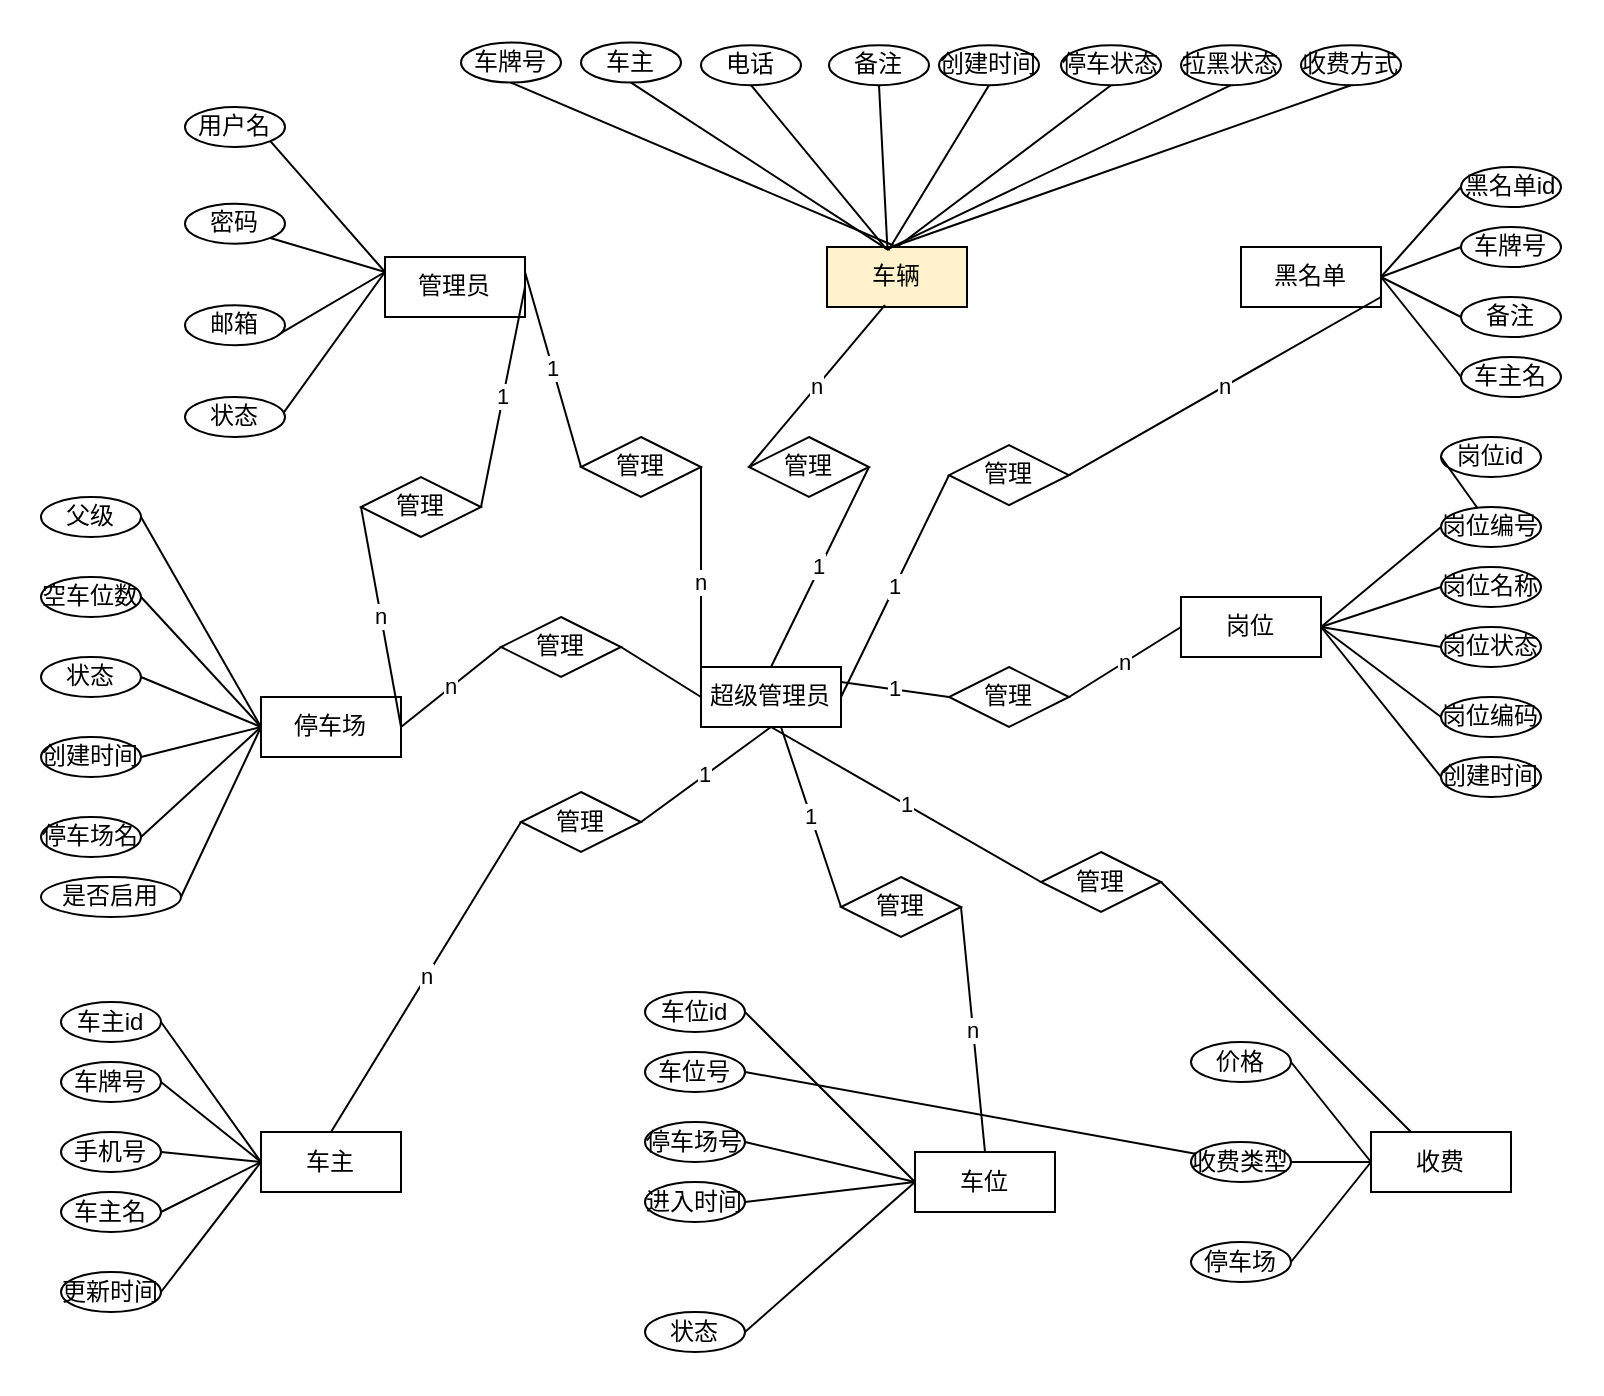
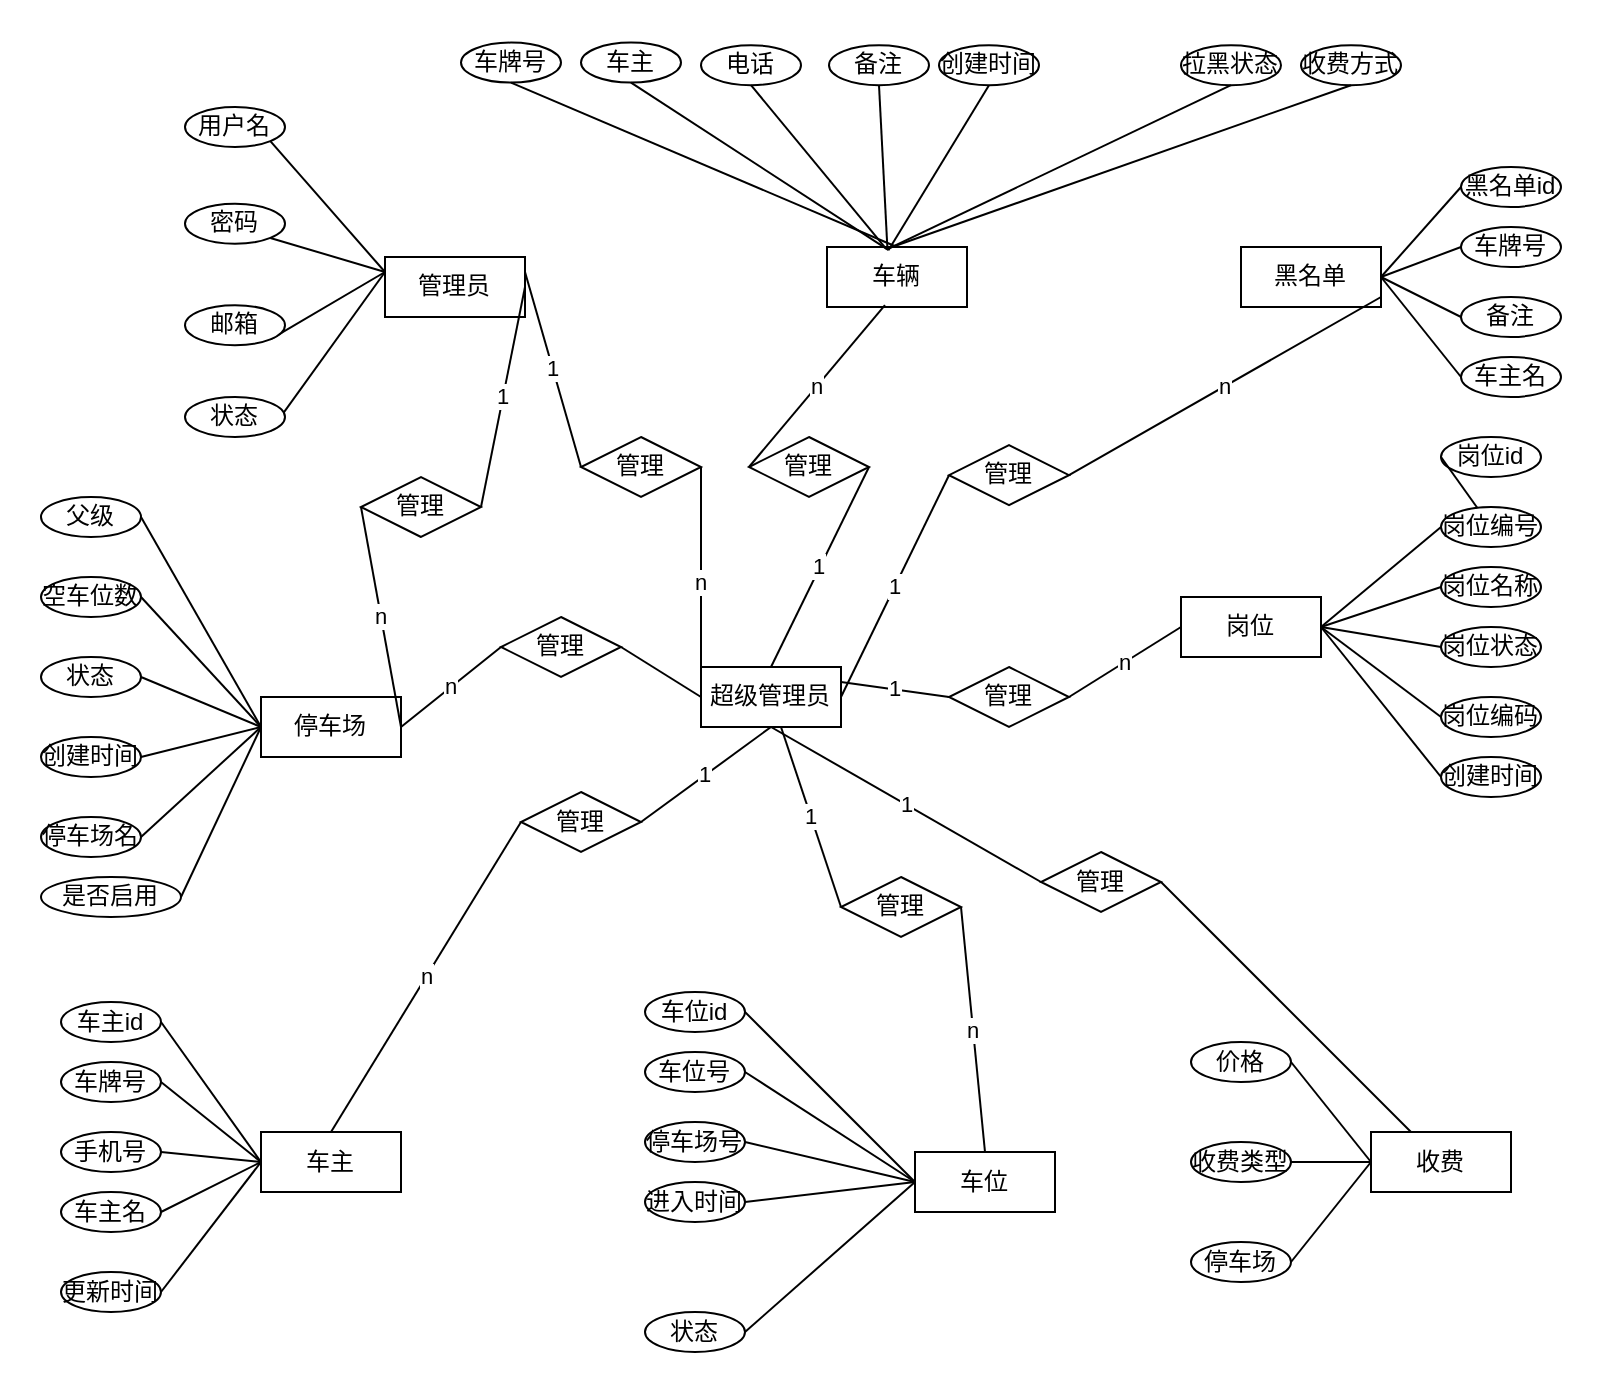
(1111, 65) -> none
(1015, 158) -> none
(897, 277) -> (897, 277)
(1009, 1120) -> (824, 1123)
